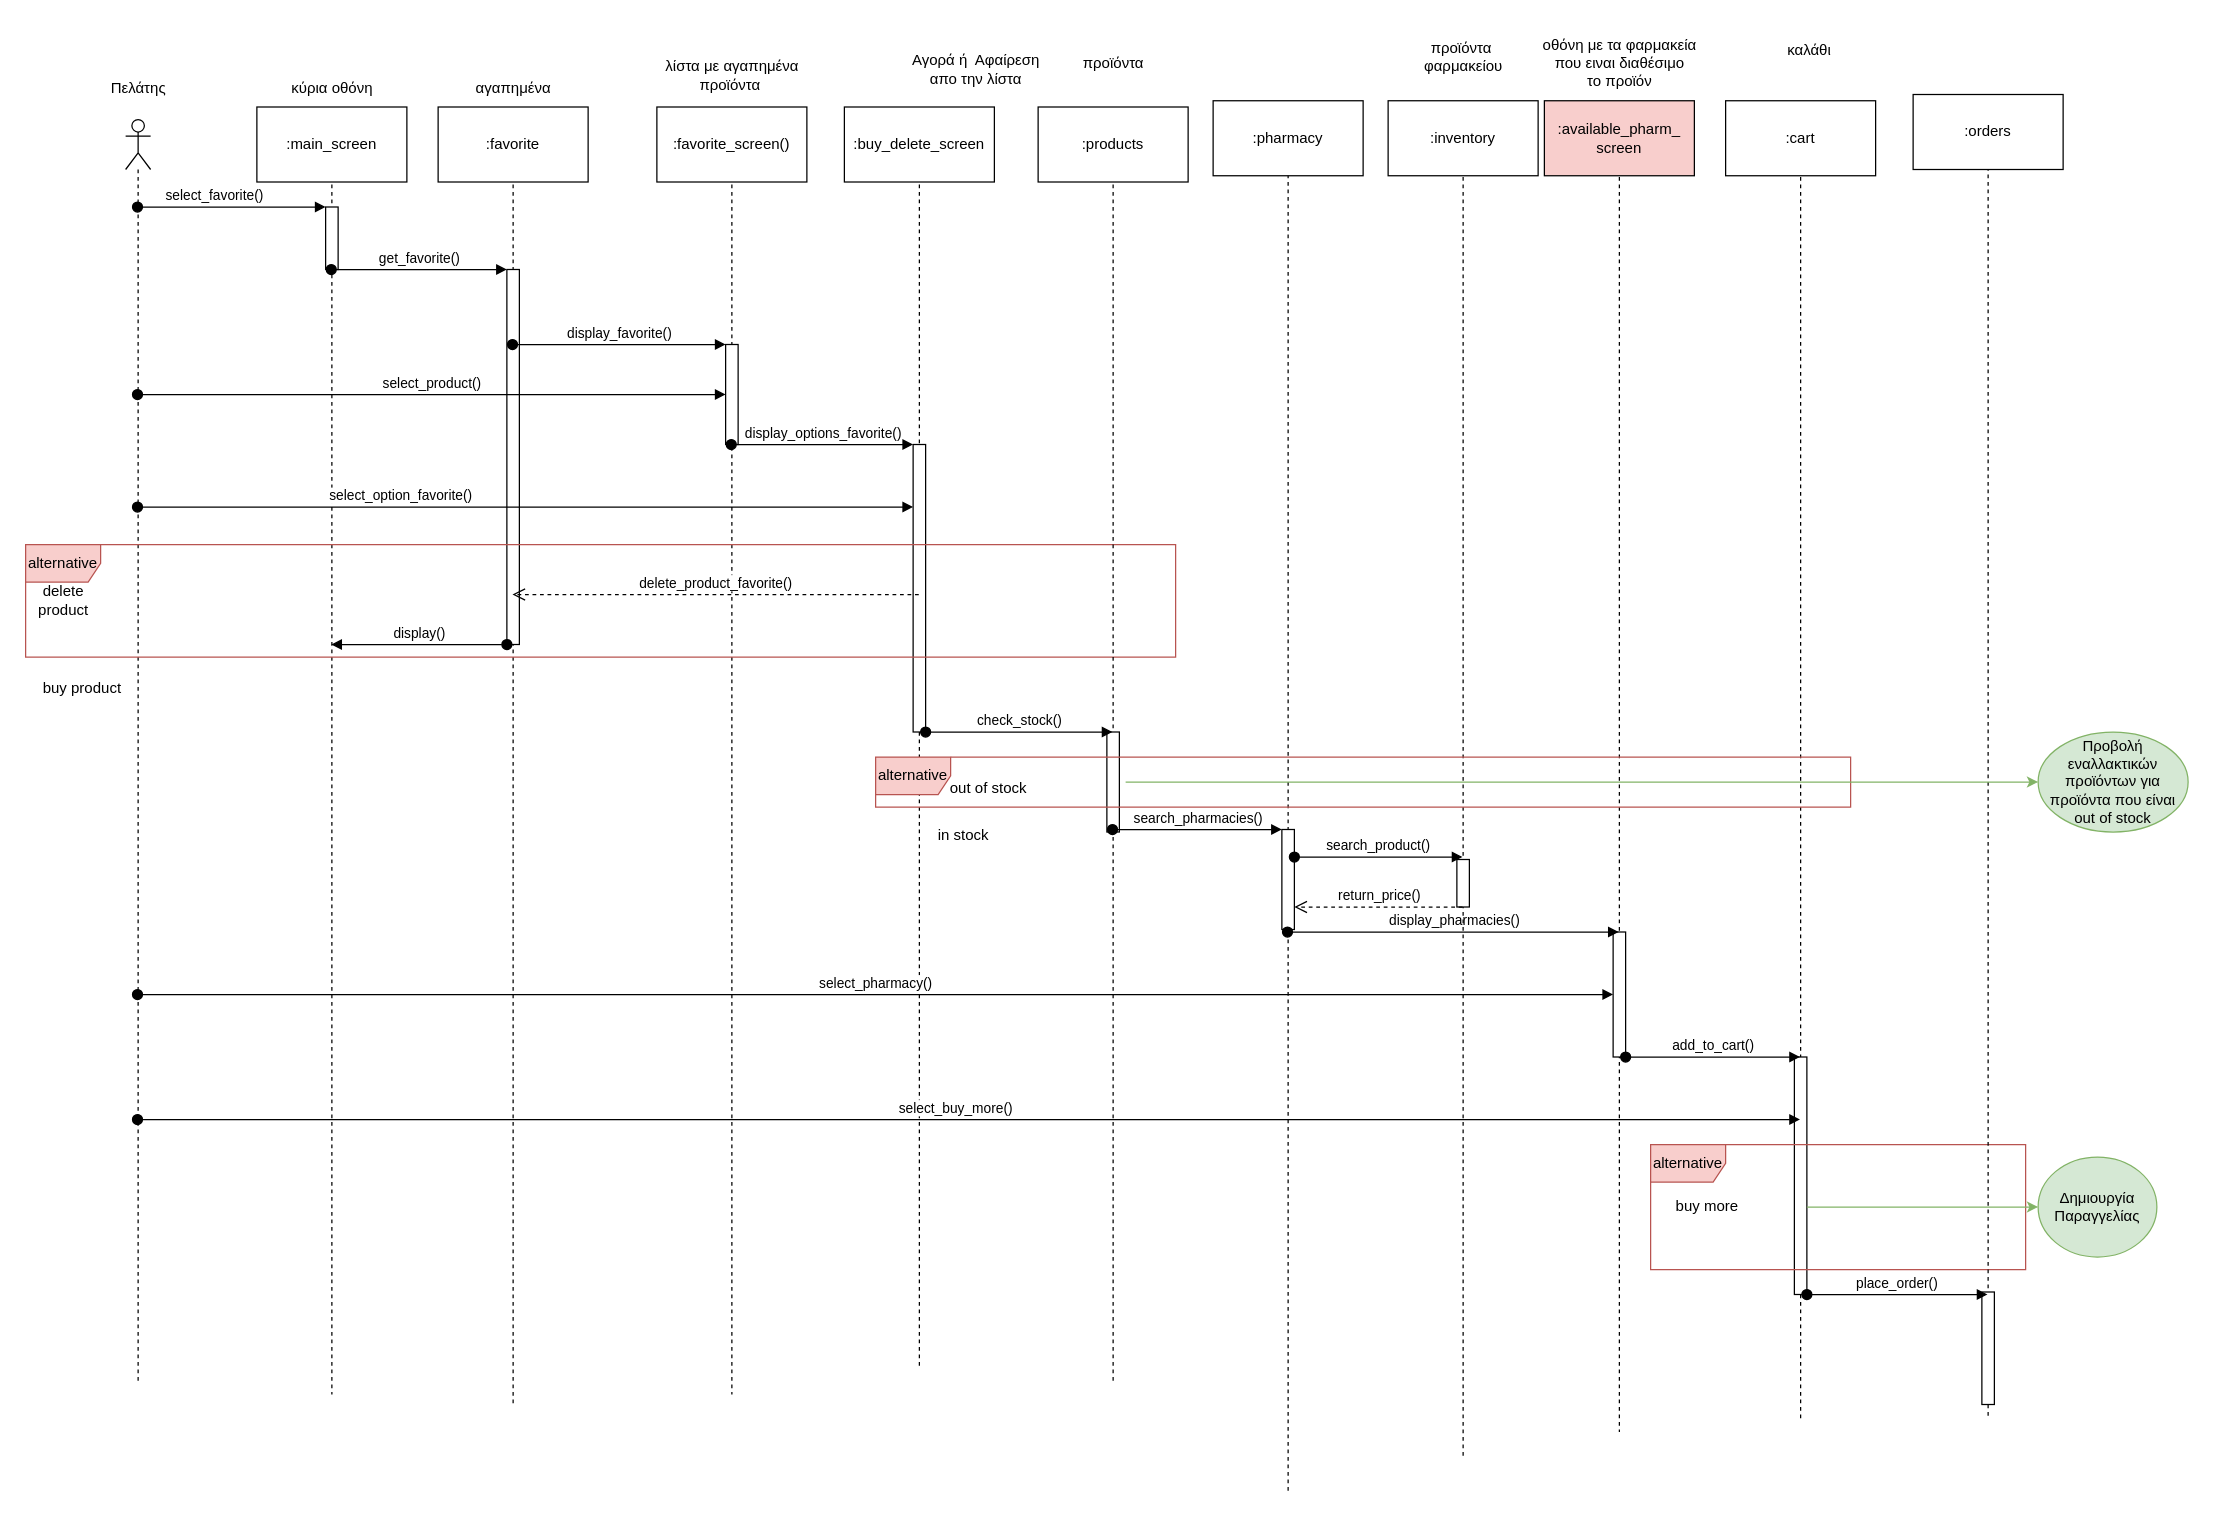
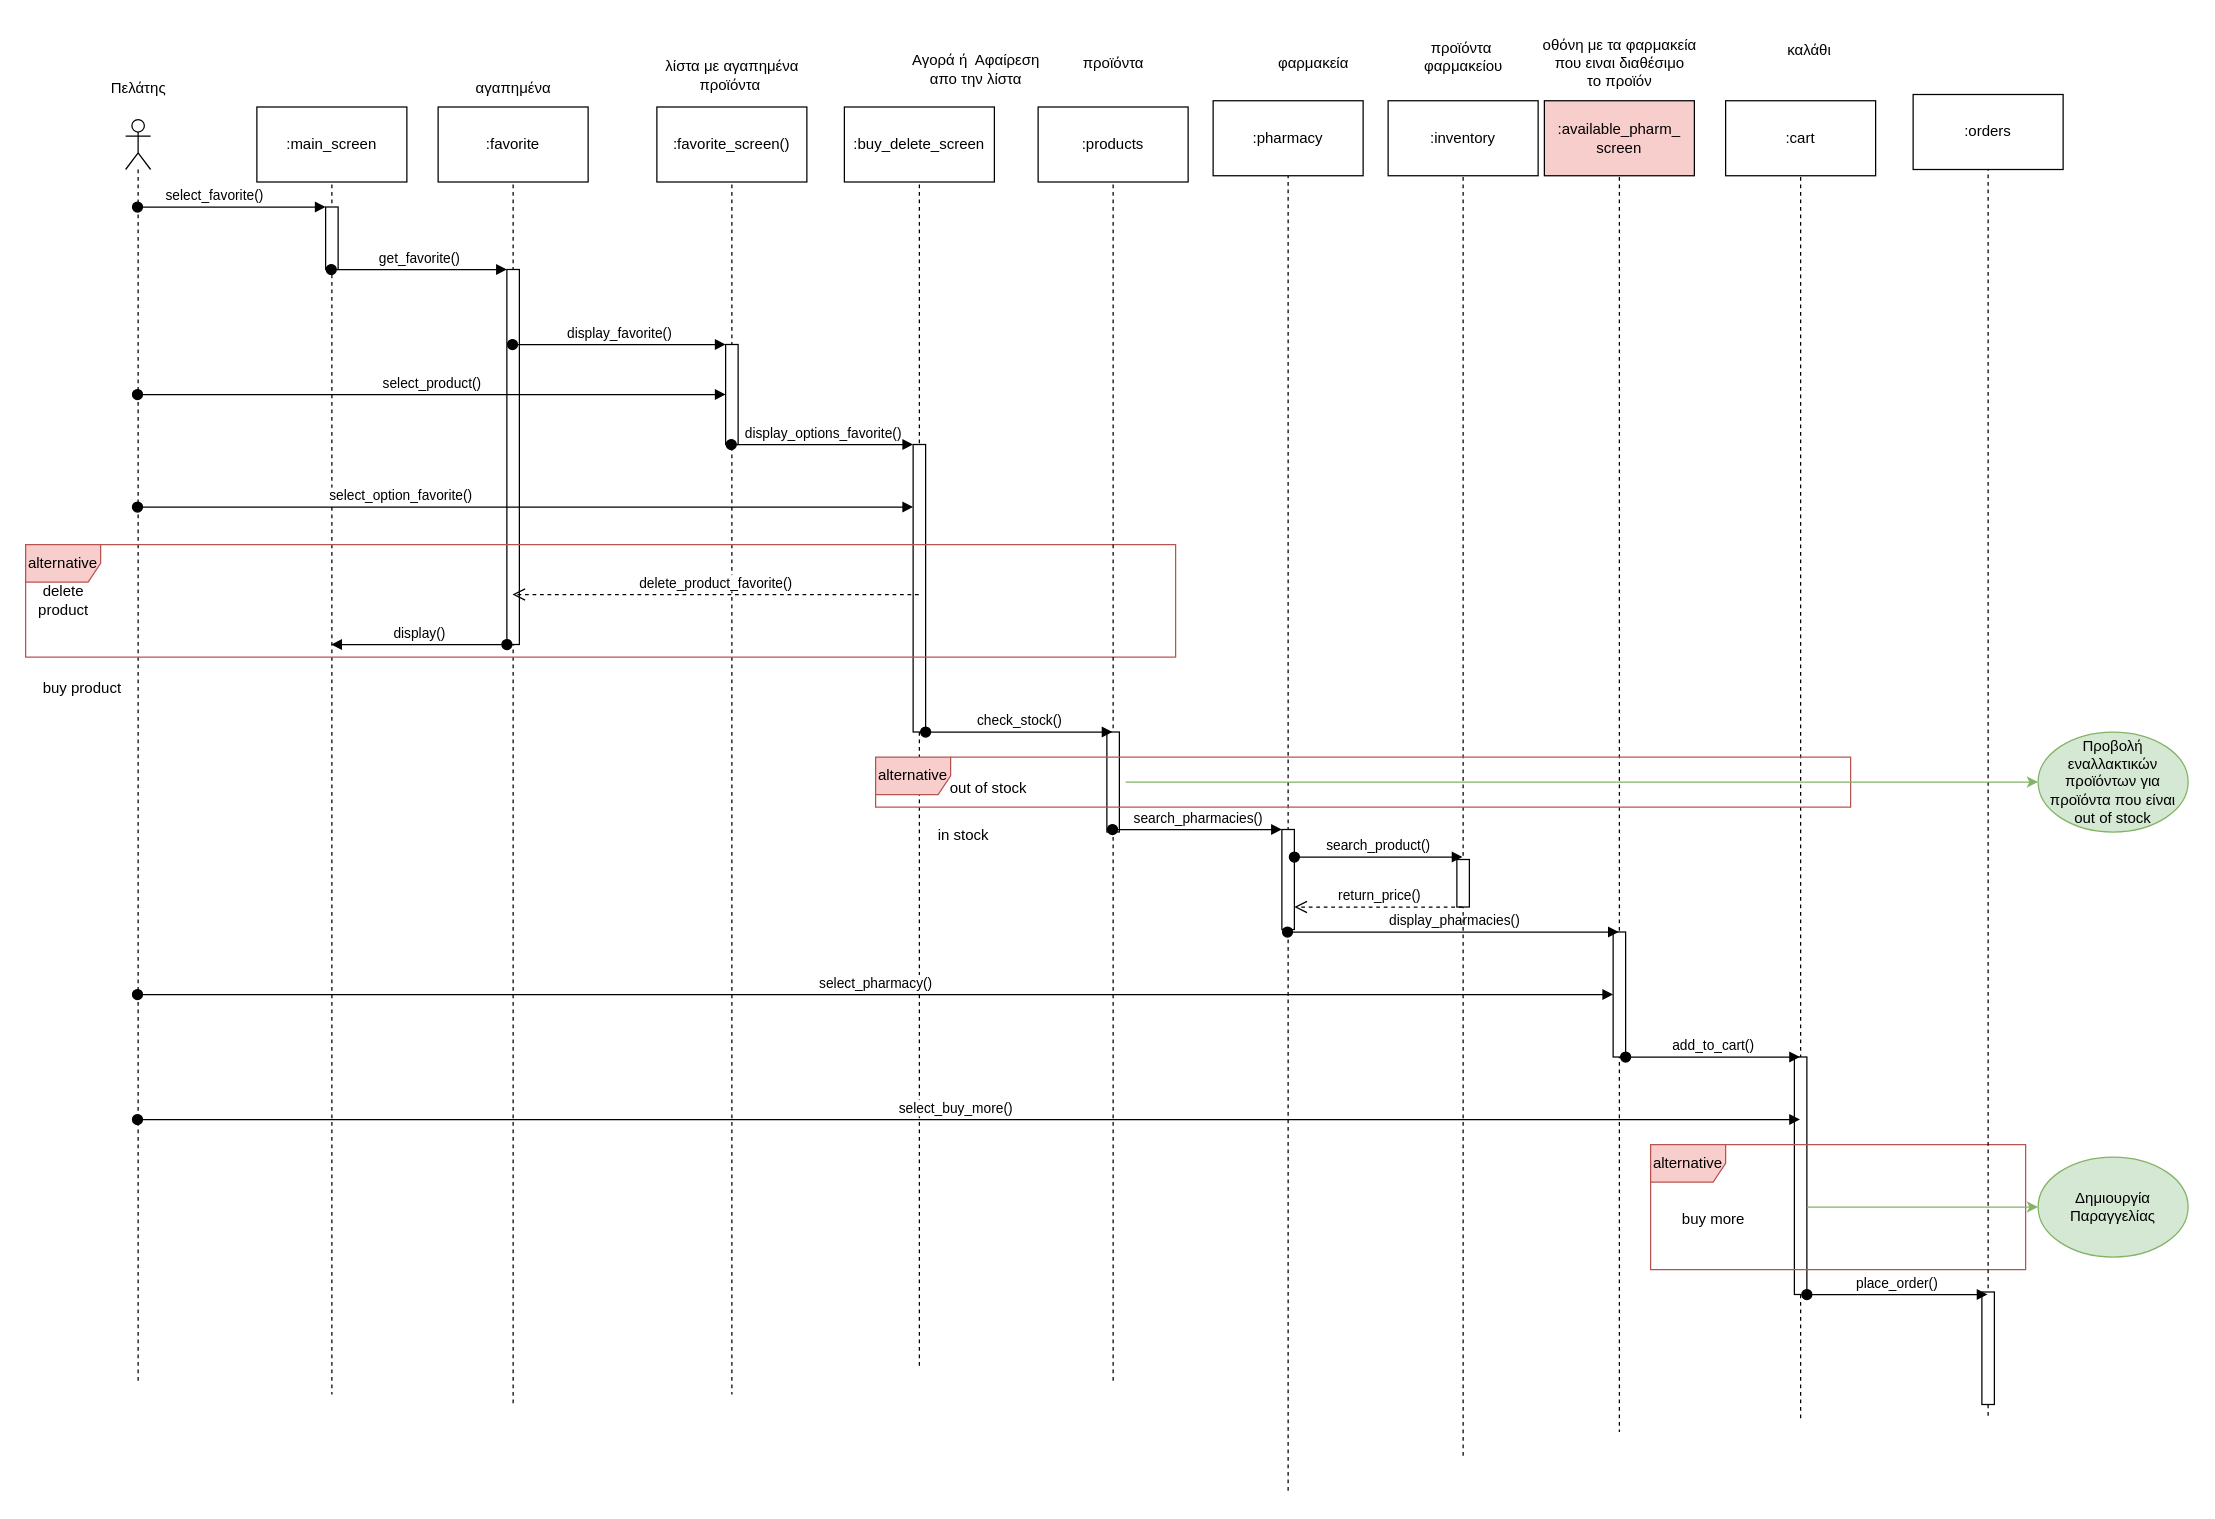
none -> (1313, 63)
(332, 88) -> none
(1707, 1207) -> (1713, 1219)
(2098, 1207) -> (2113, 1207)
